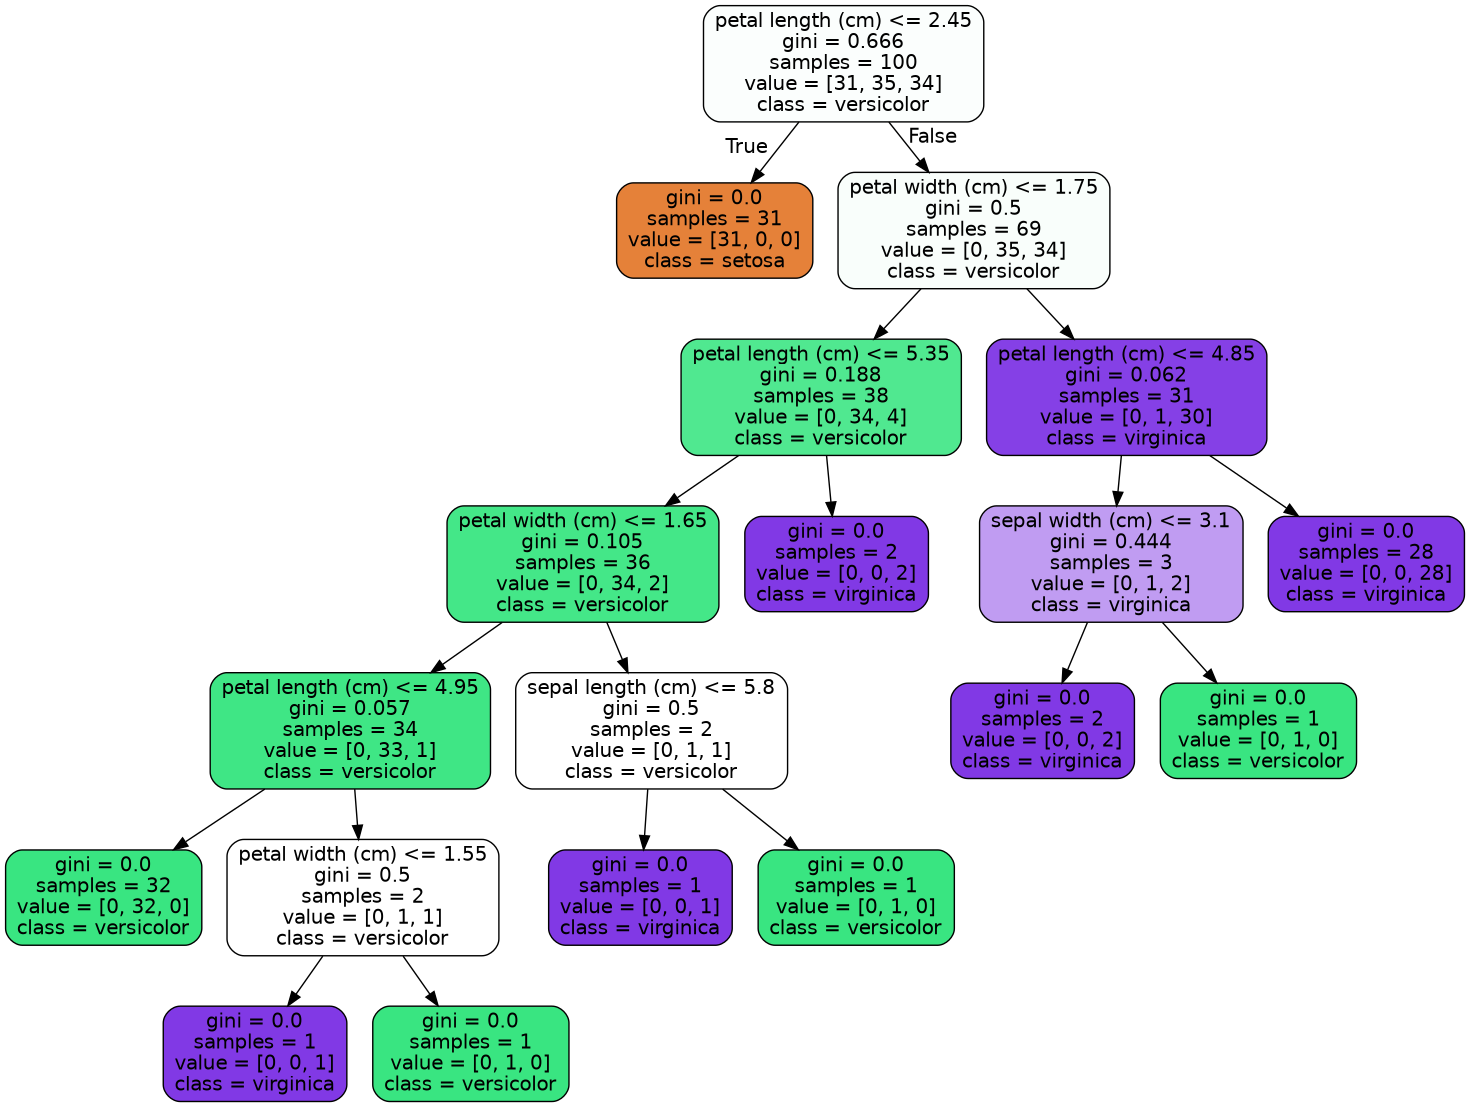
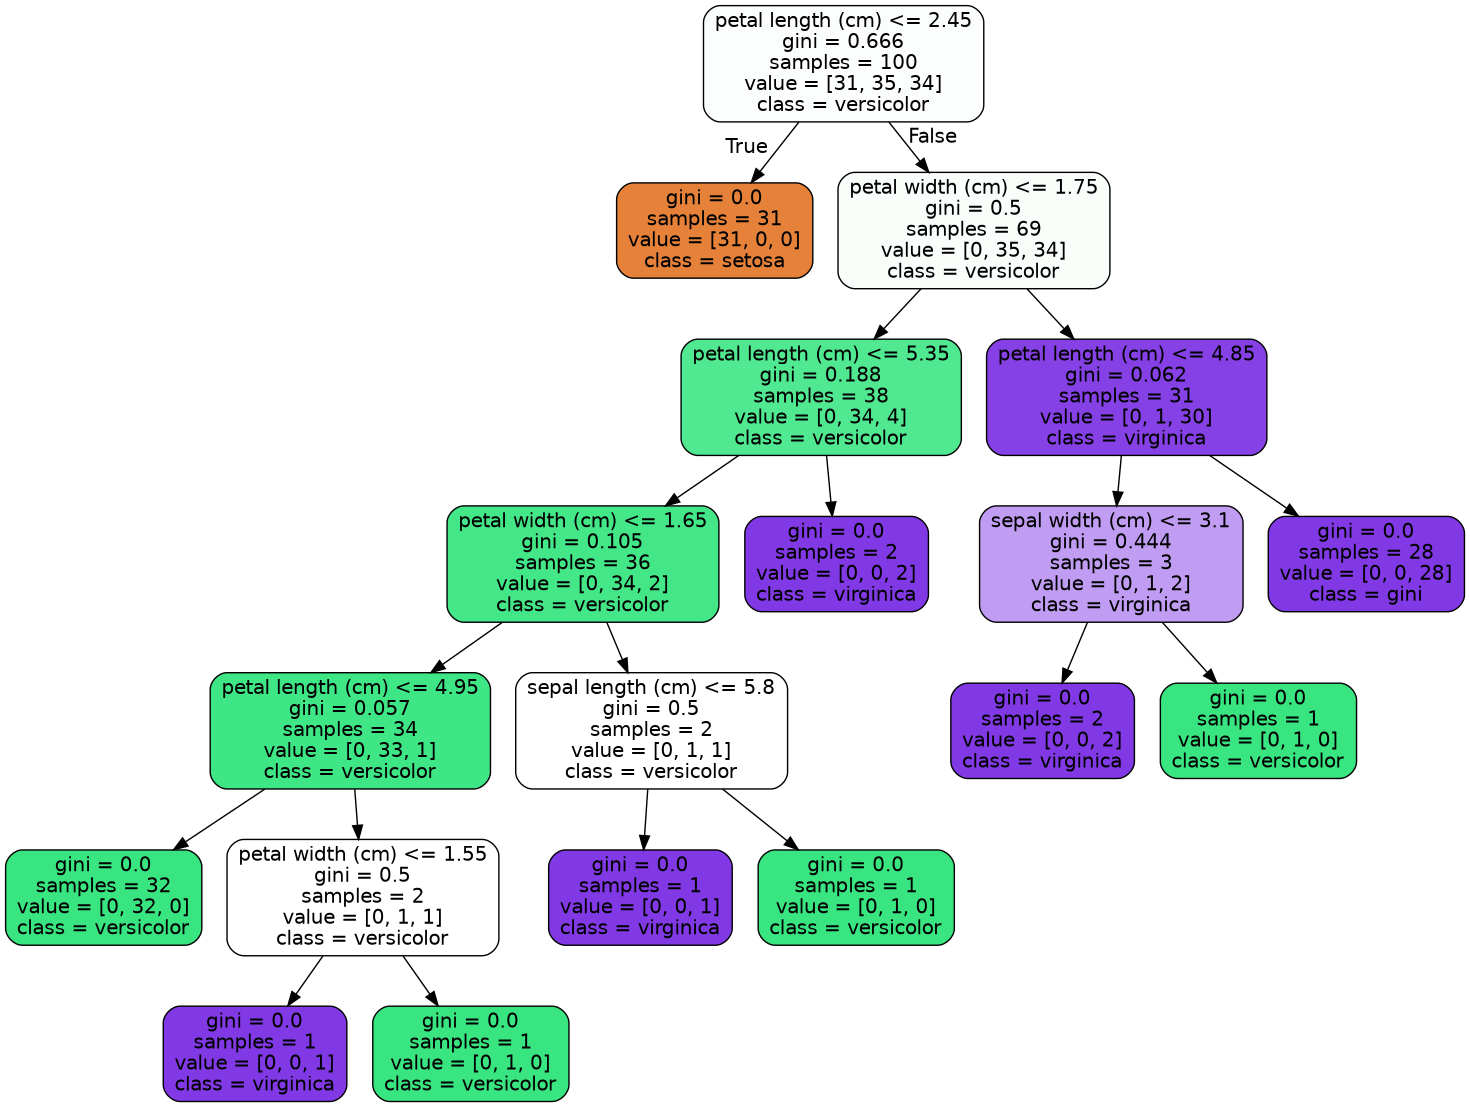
(1366, 564) -> (1366, 564)
